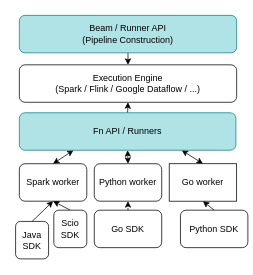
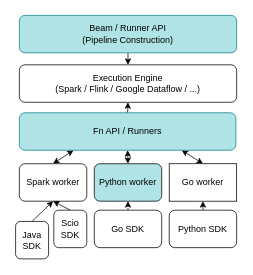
(128, 183) -> (128, 183)
(214, 229) -> (203, 229)
